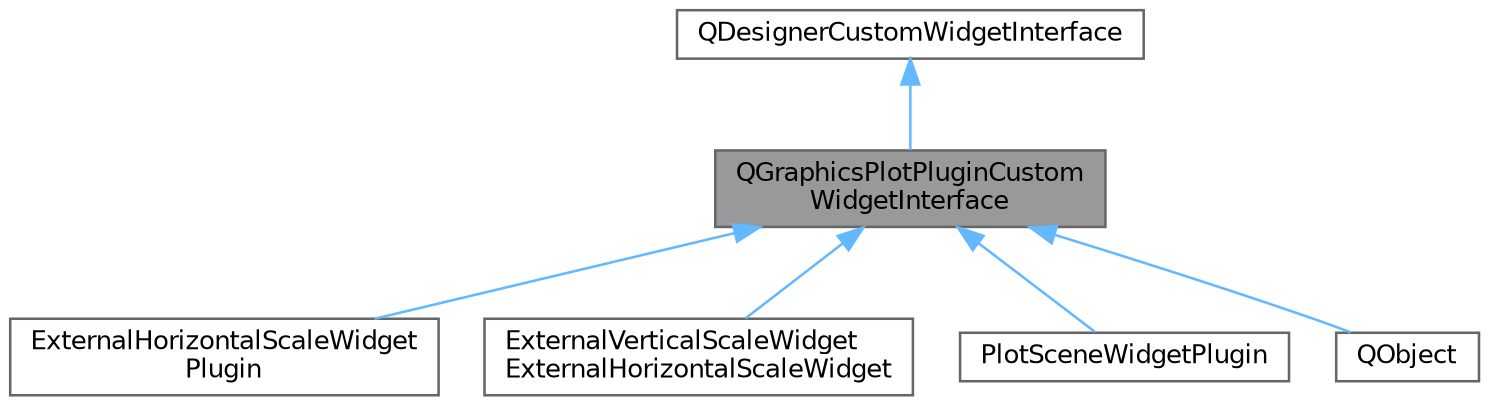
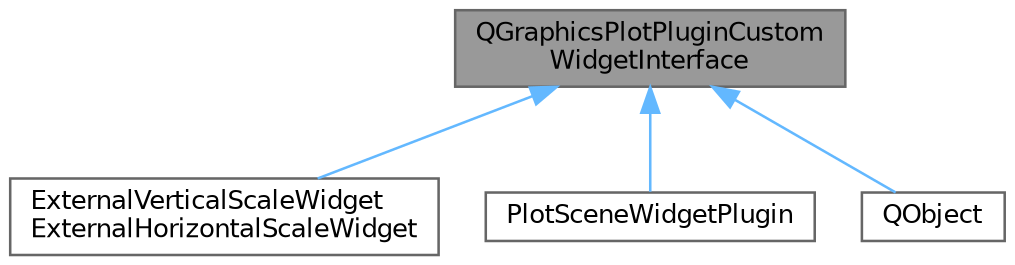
(910, 34) -> none
(224, 357) -> none
